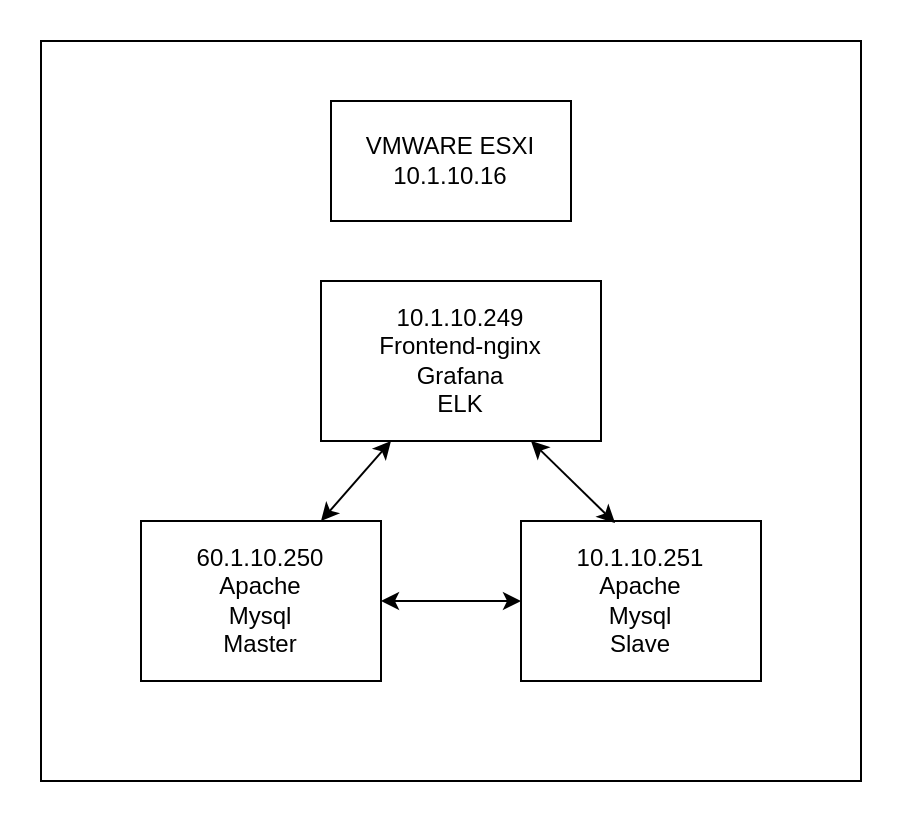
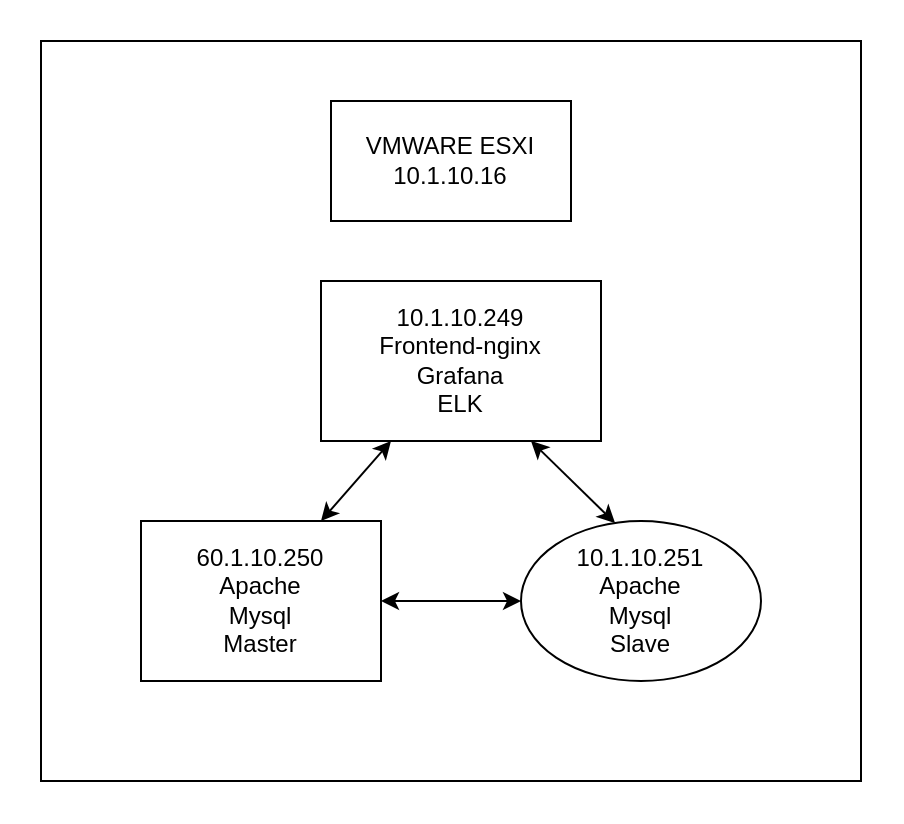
(641, 601) -> (641, 601)
